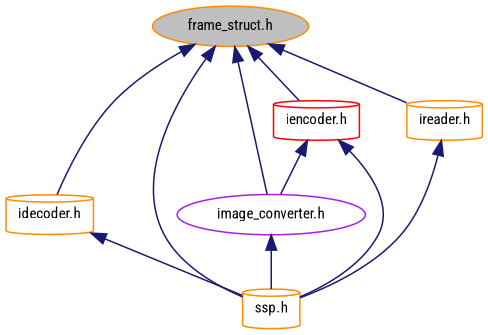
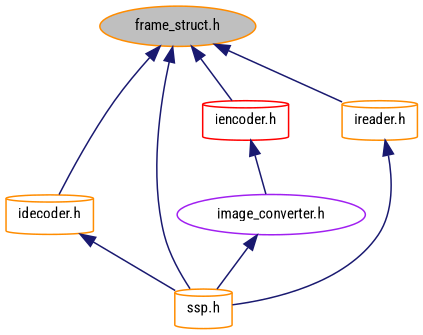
(253, 128) -> none
(376, 238) -> none
